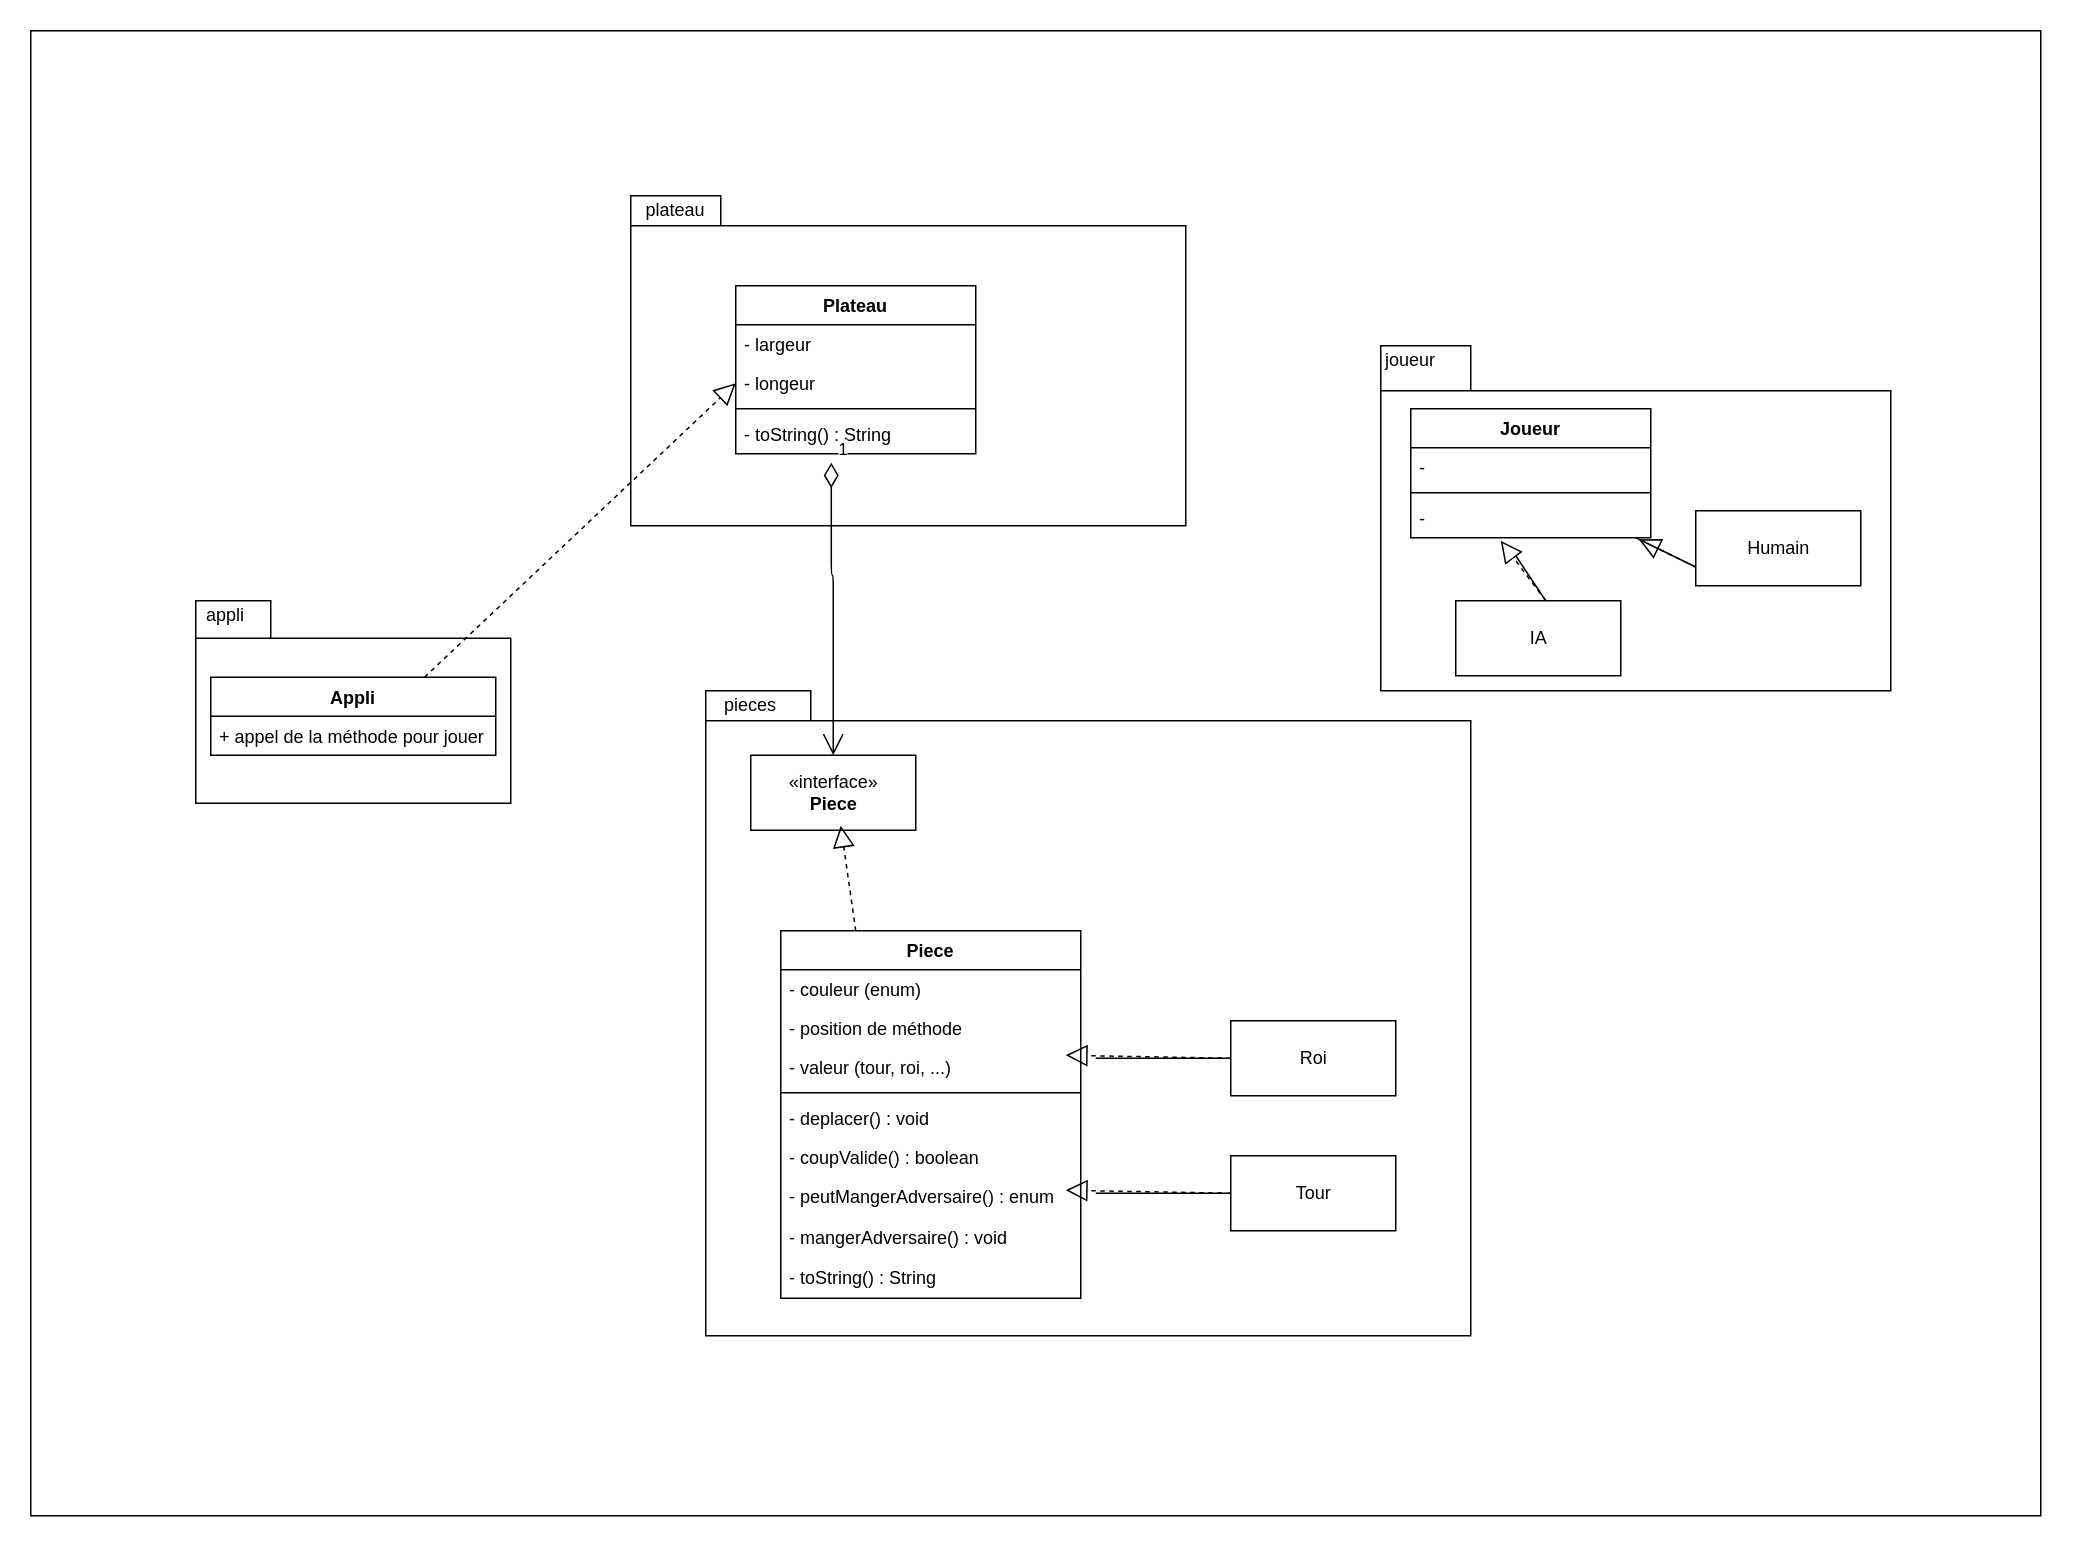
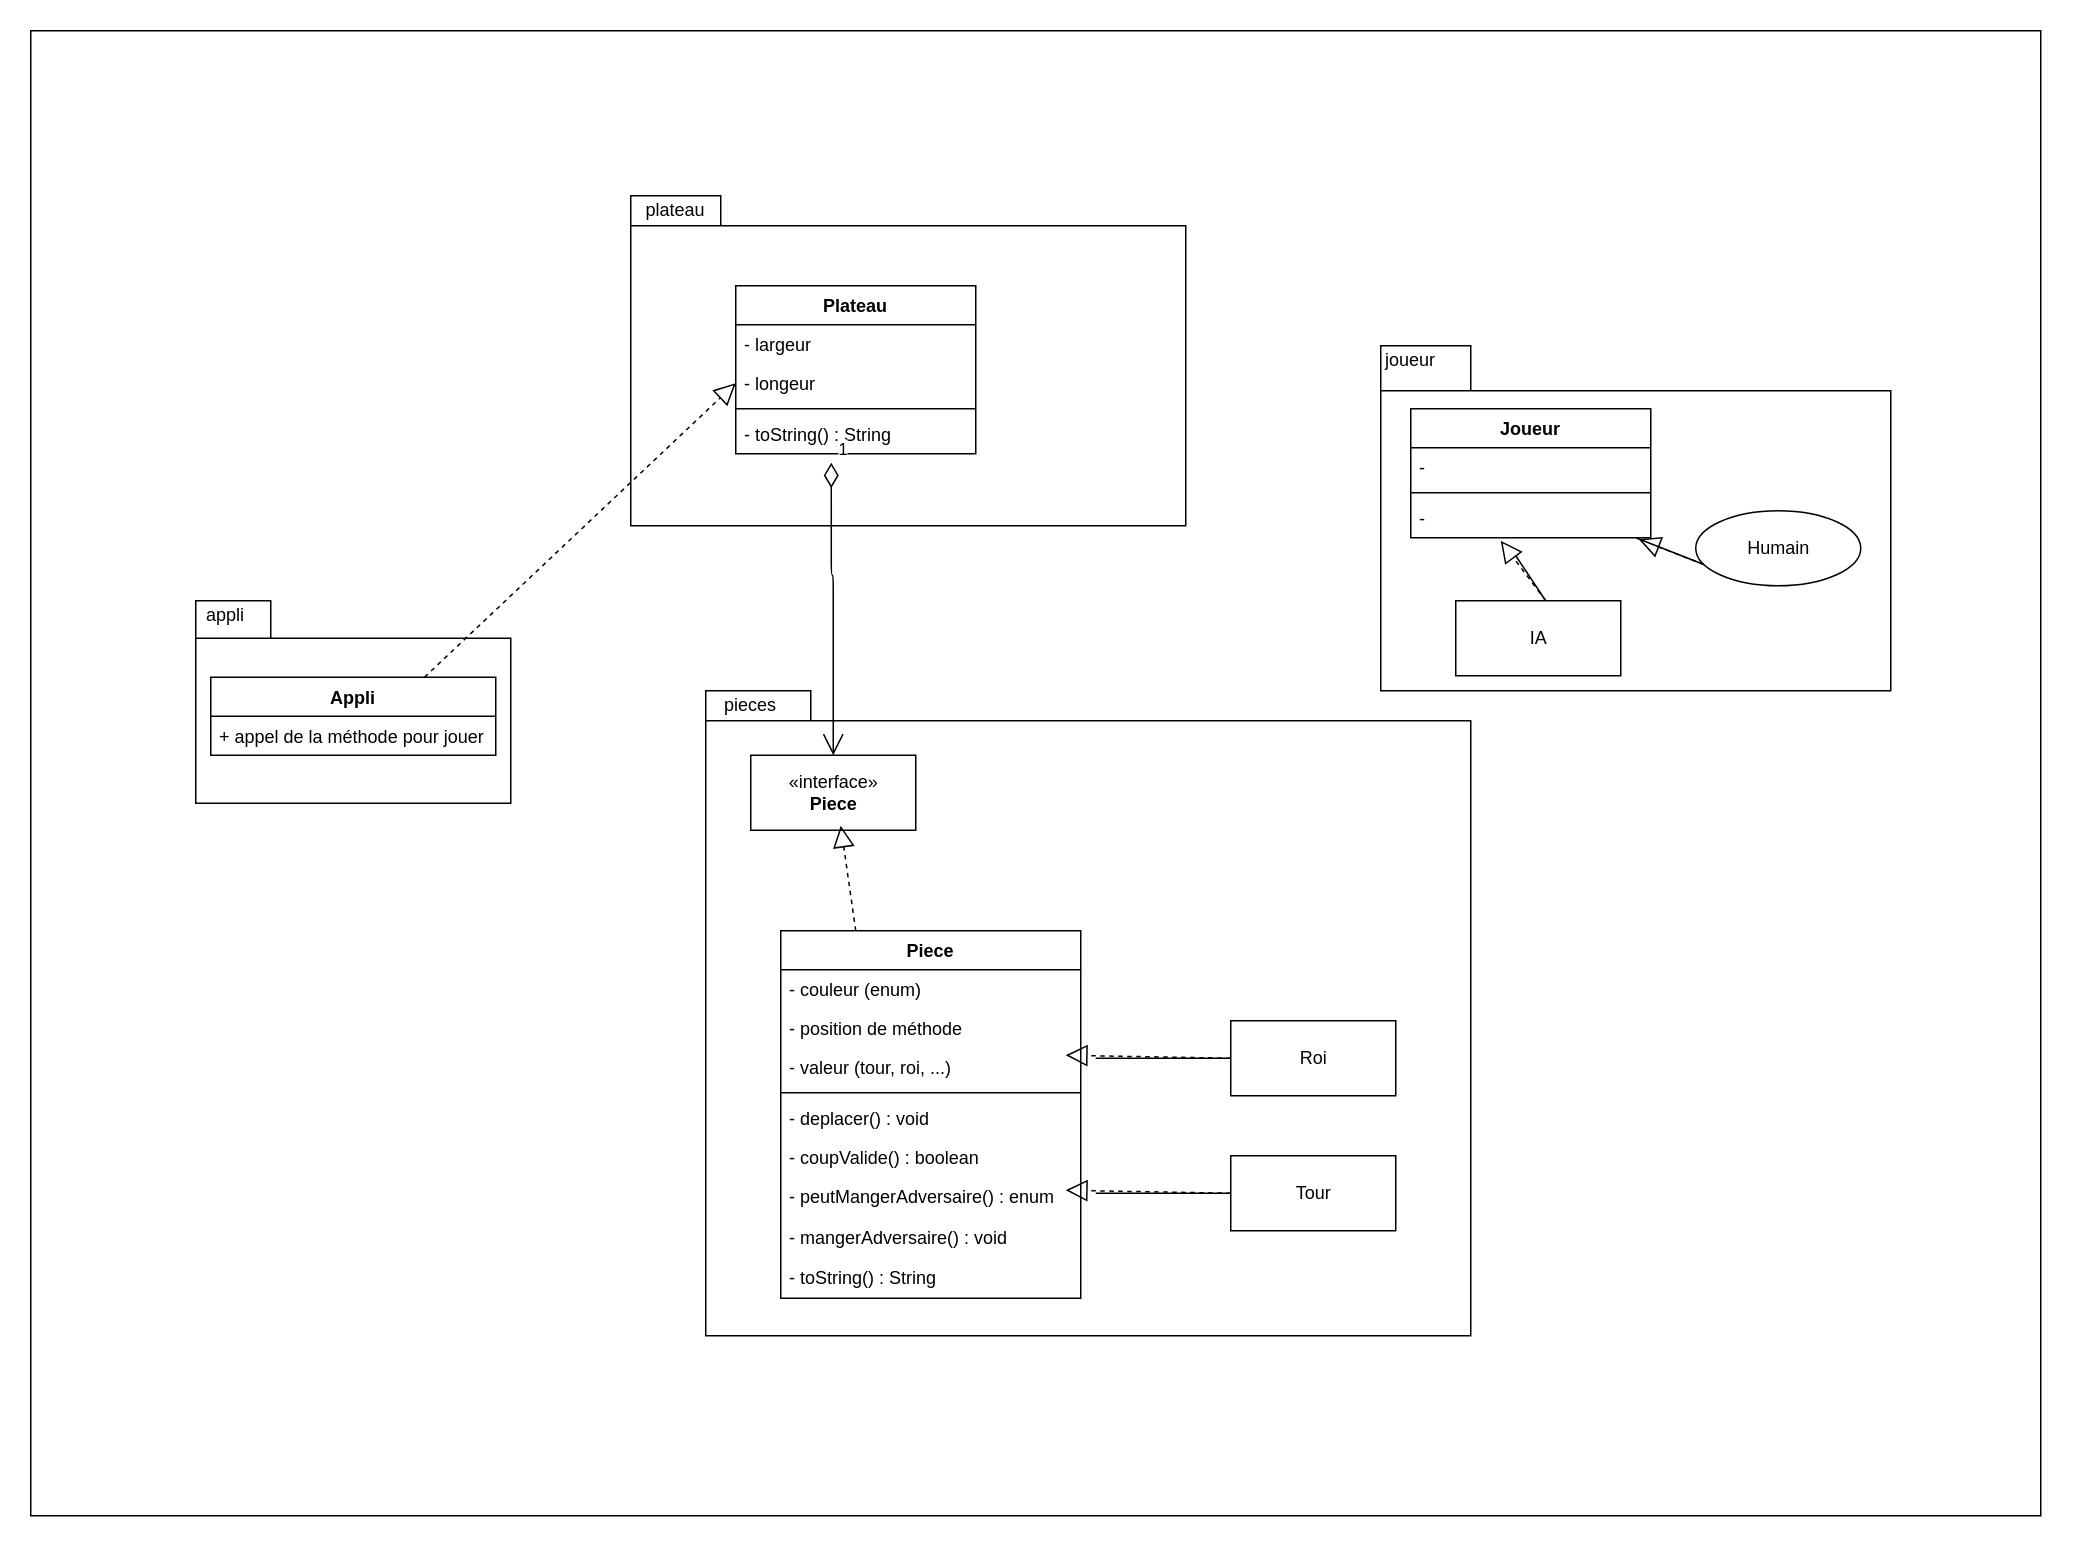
(1778, 548) -> (1778, 548)
